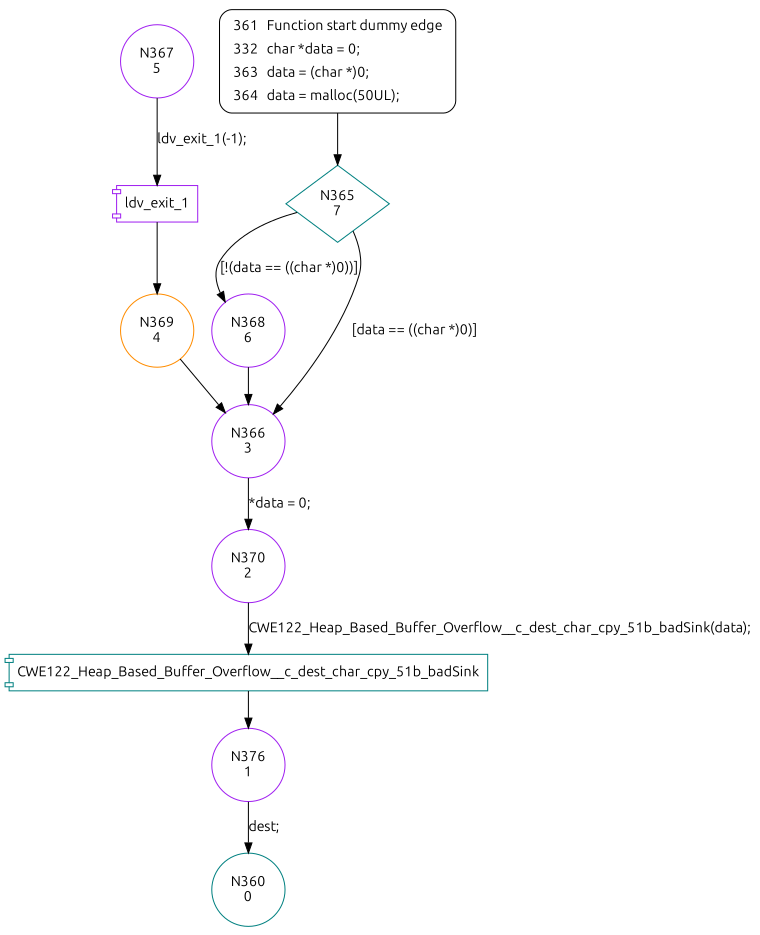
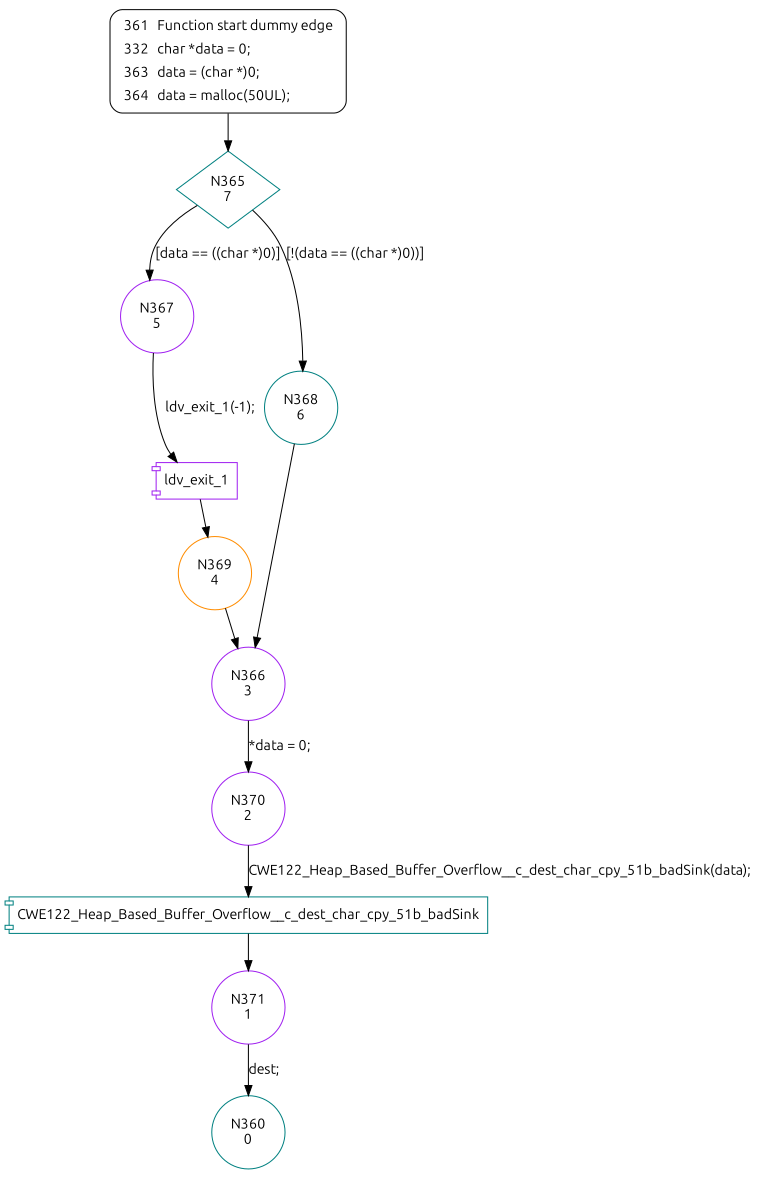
(338, 325) -> (165, 232)
(248, 331) -> (301, 408)
(248, 765) -> (248, 1008)
